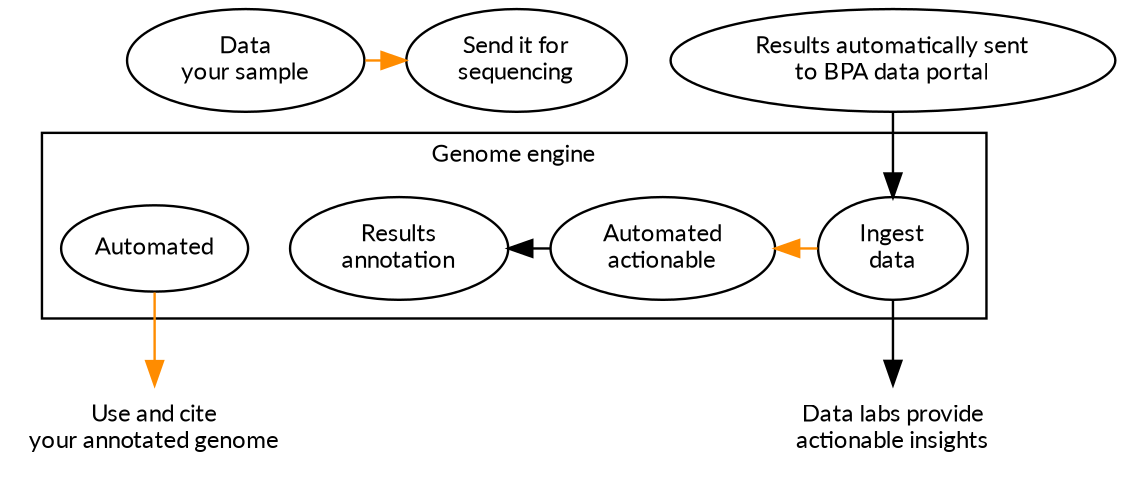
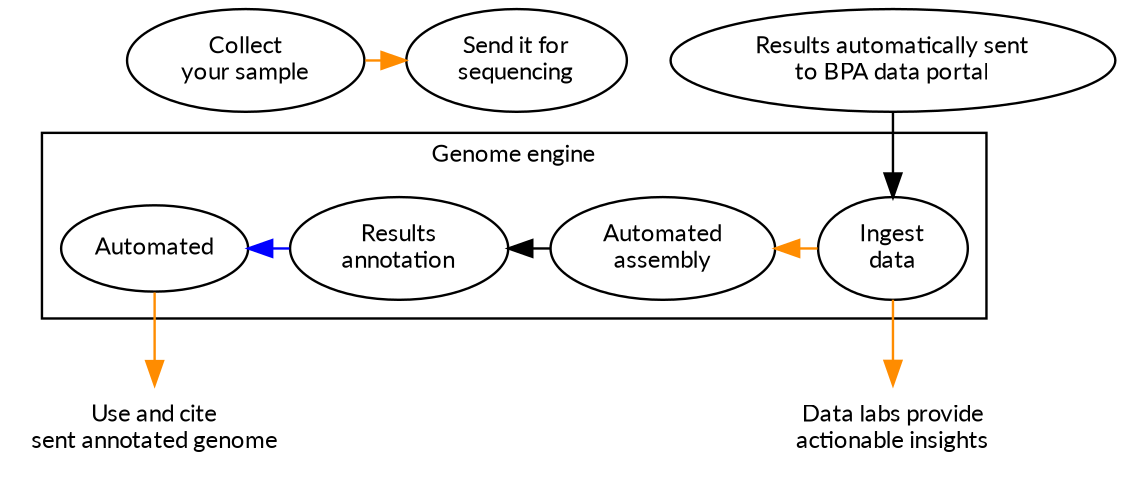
(246, 60) -> (246, 60)
none -> (281, 248)
(663, 248) -> (663, 248)
(893, 333) -> (893, 333)
(155, 429) -> (155, 429)
